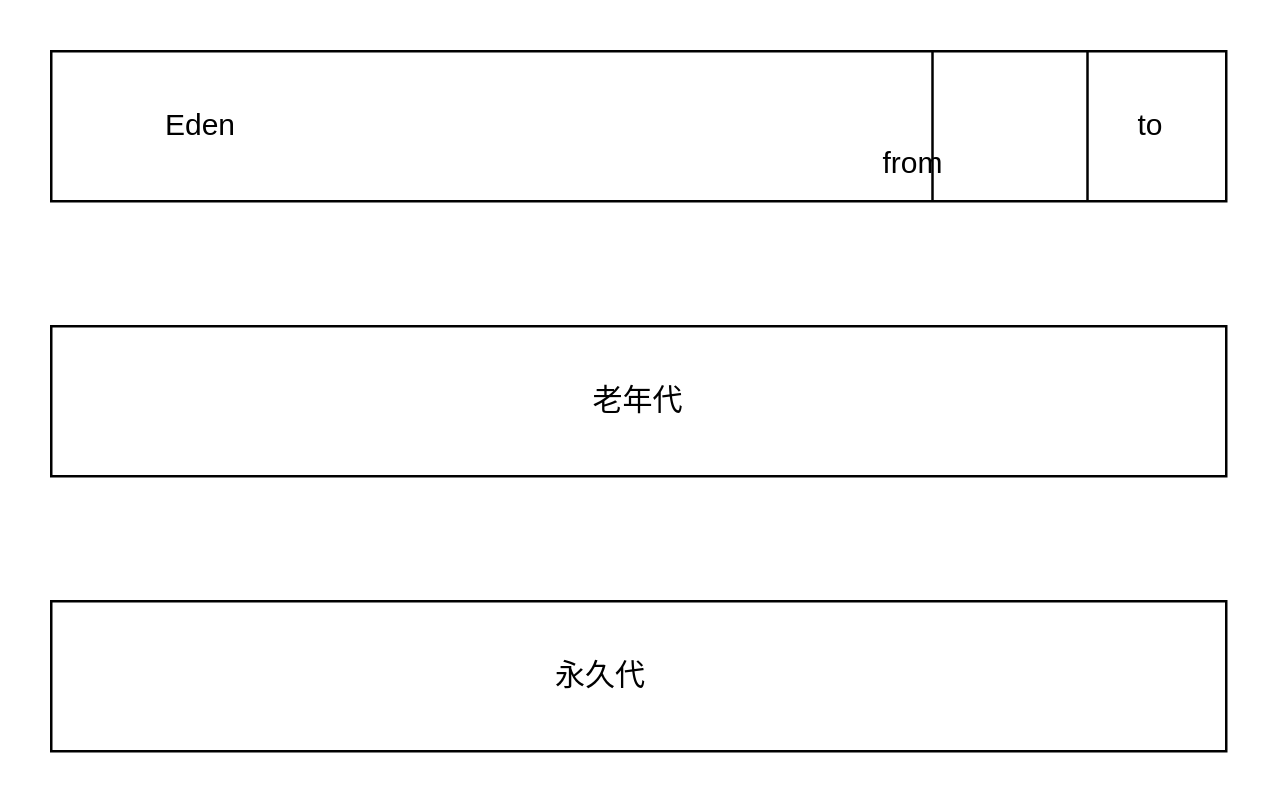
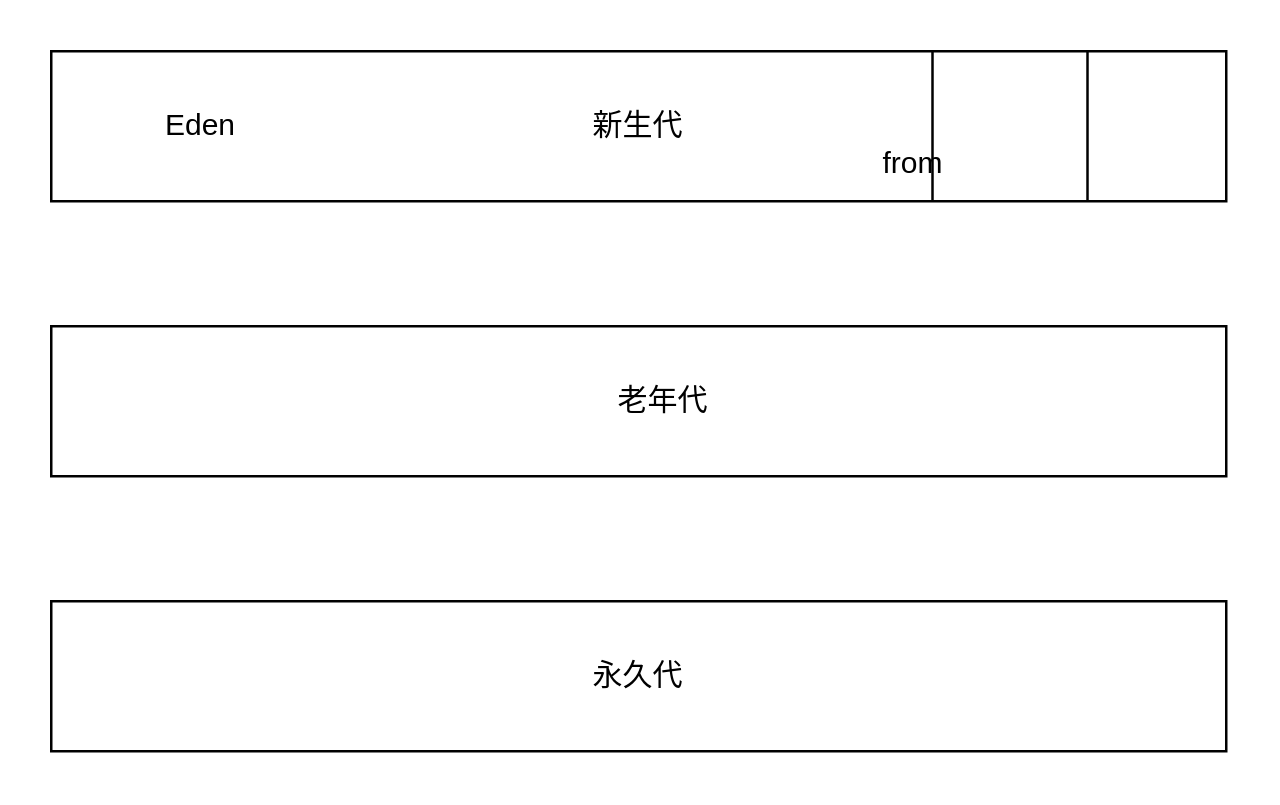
none -> (639, 126)
(1151, 126) -> none
(639, 401) -> (664, 401)
(601, 676) -> (639, 676)
